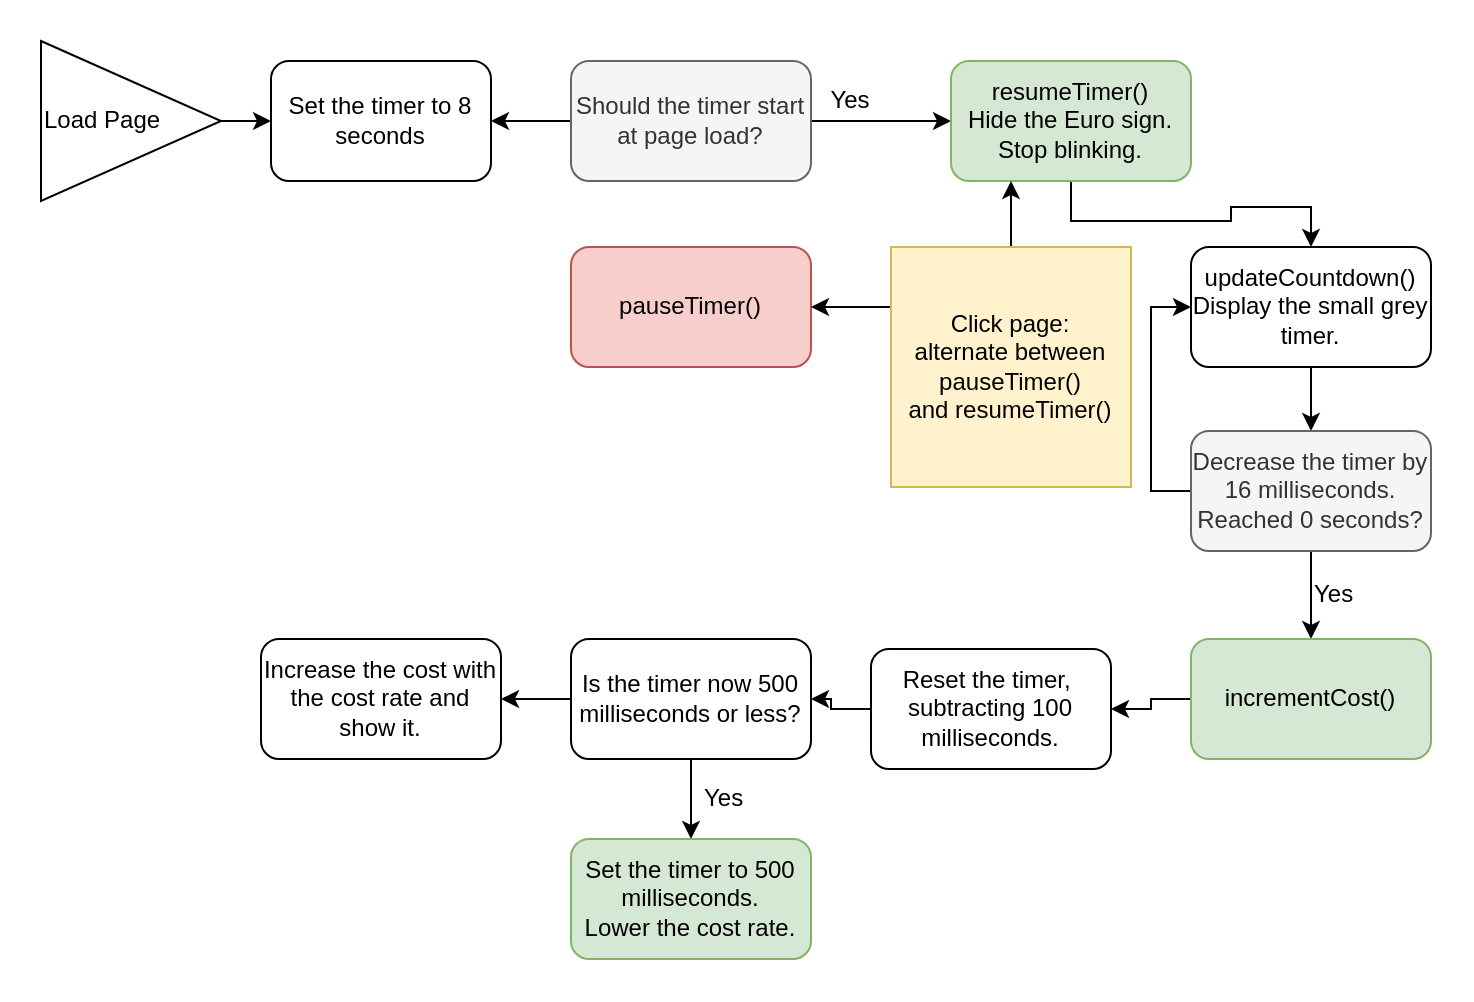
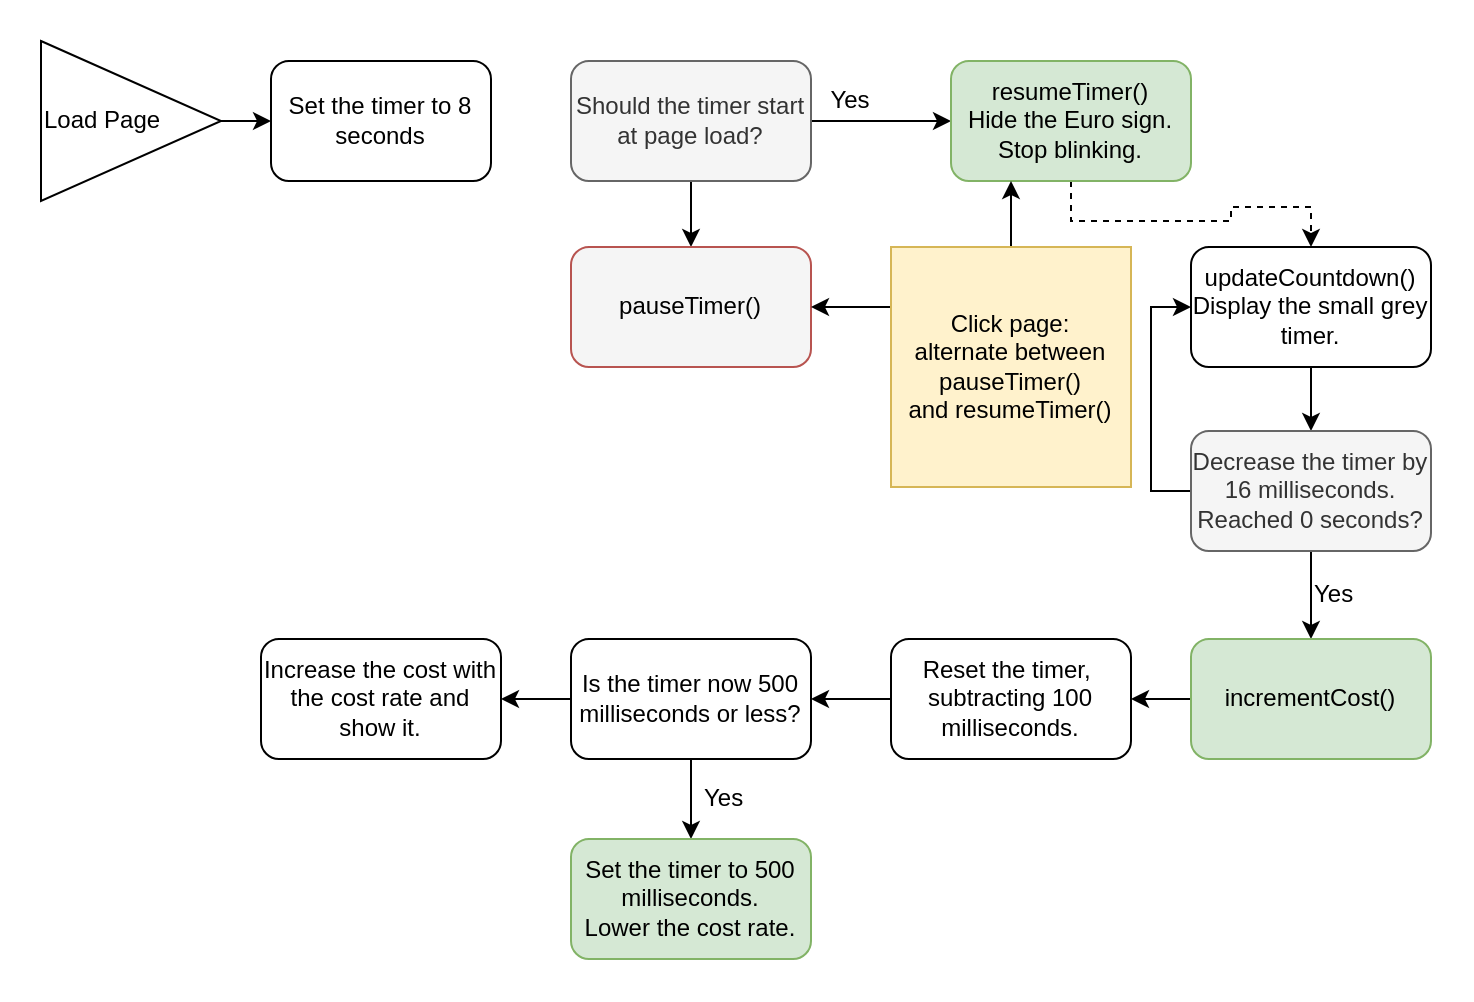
(538, 121) -> (691, 221)
(1193, 221) -> (1193, 221)
(691, 307) -> (691, 307)
(991, 709) -> (1011, 699)
